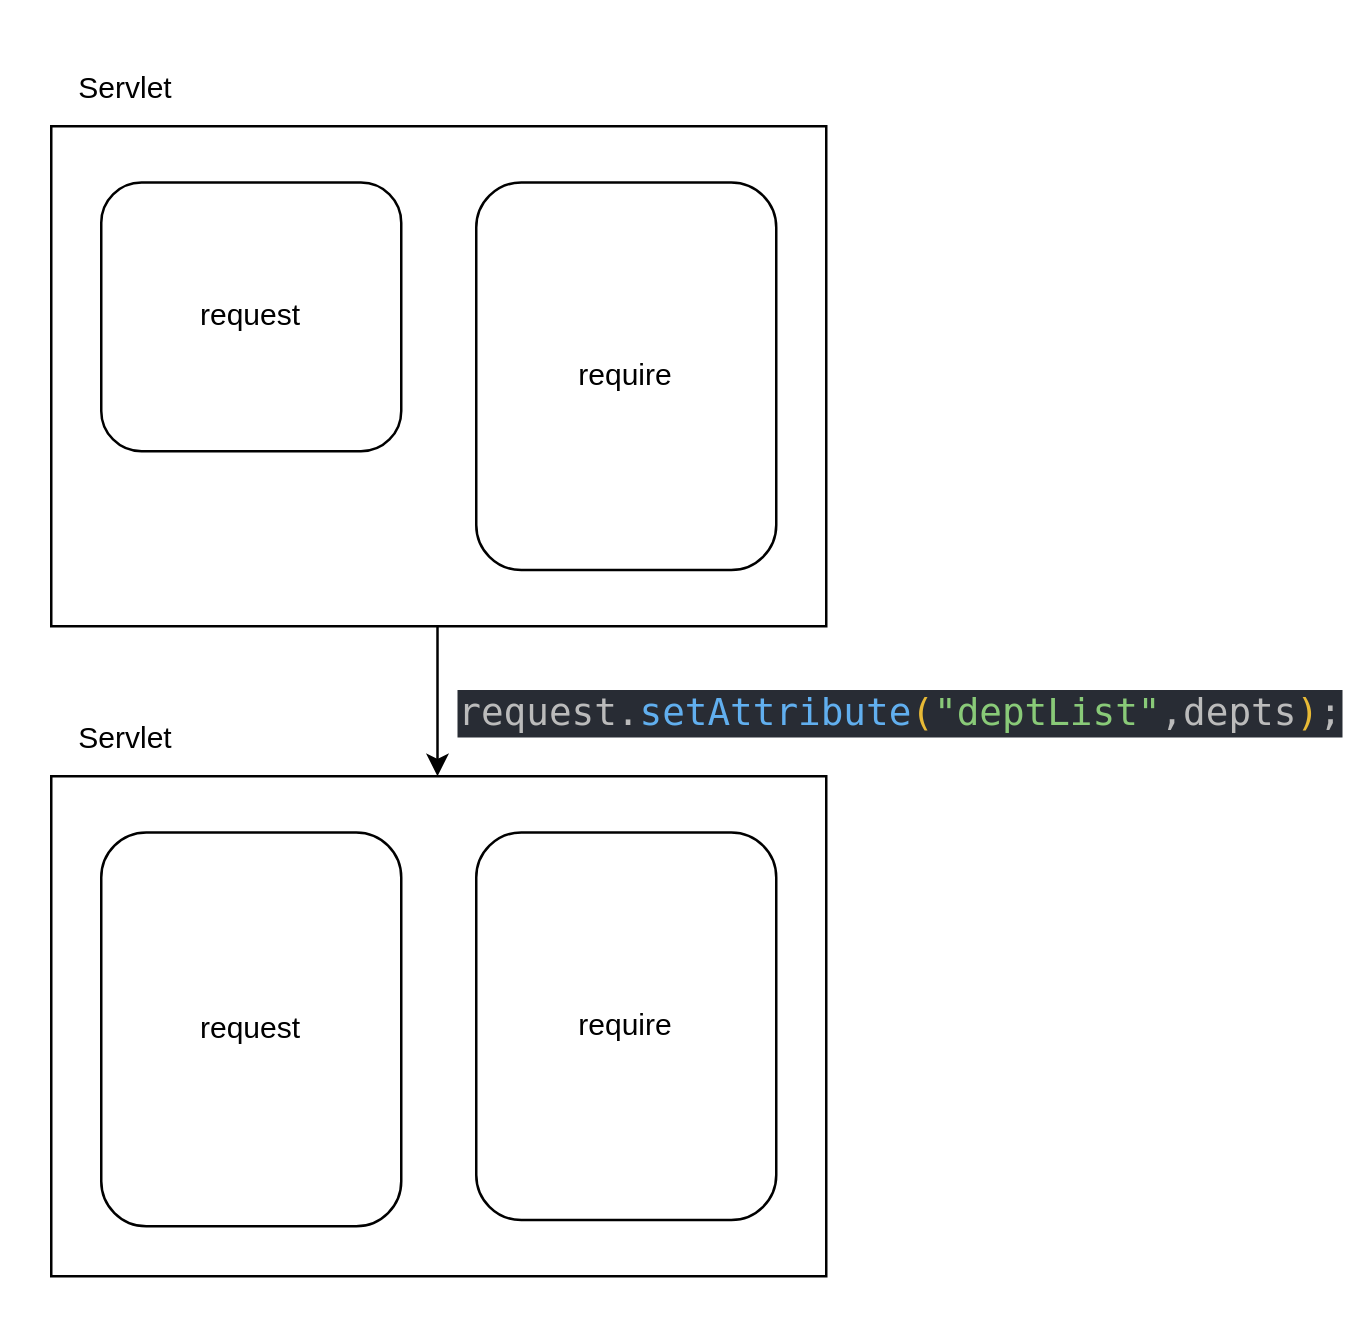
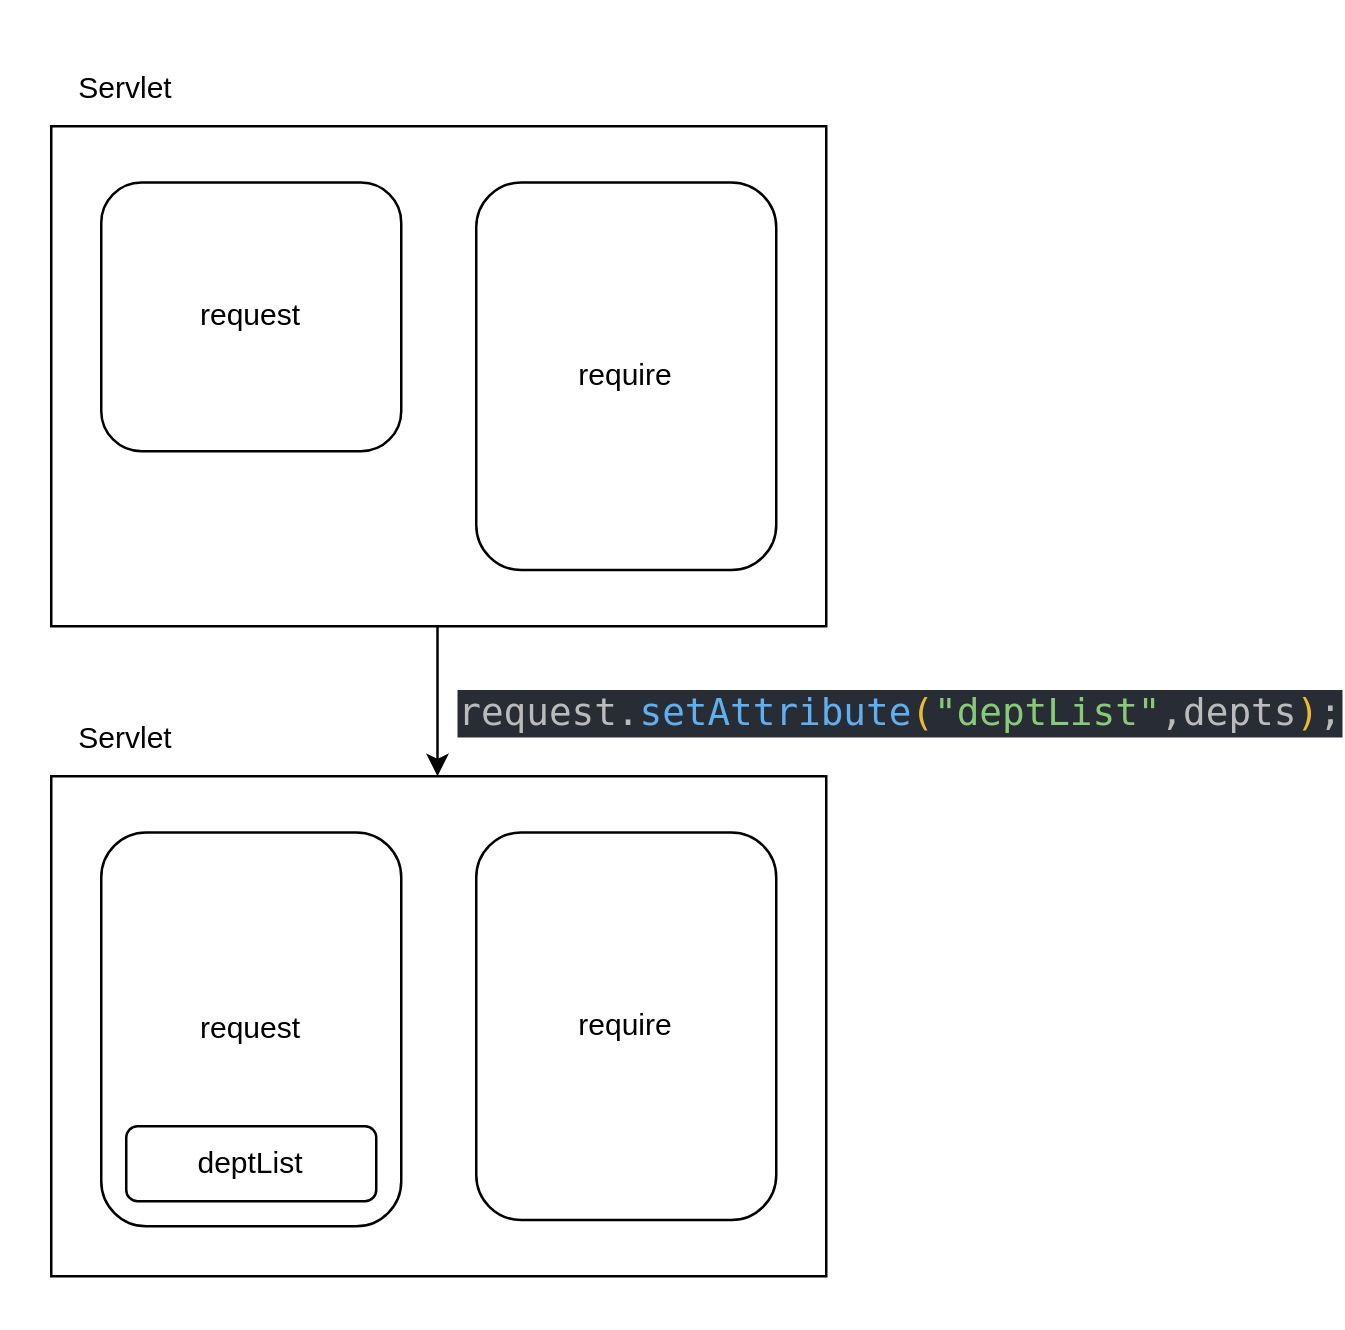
none -> (251, 1164)
